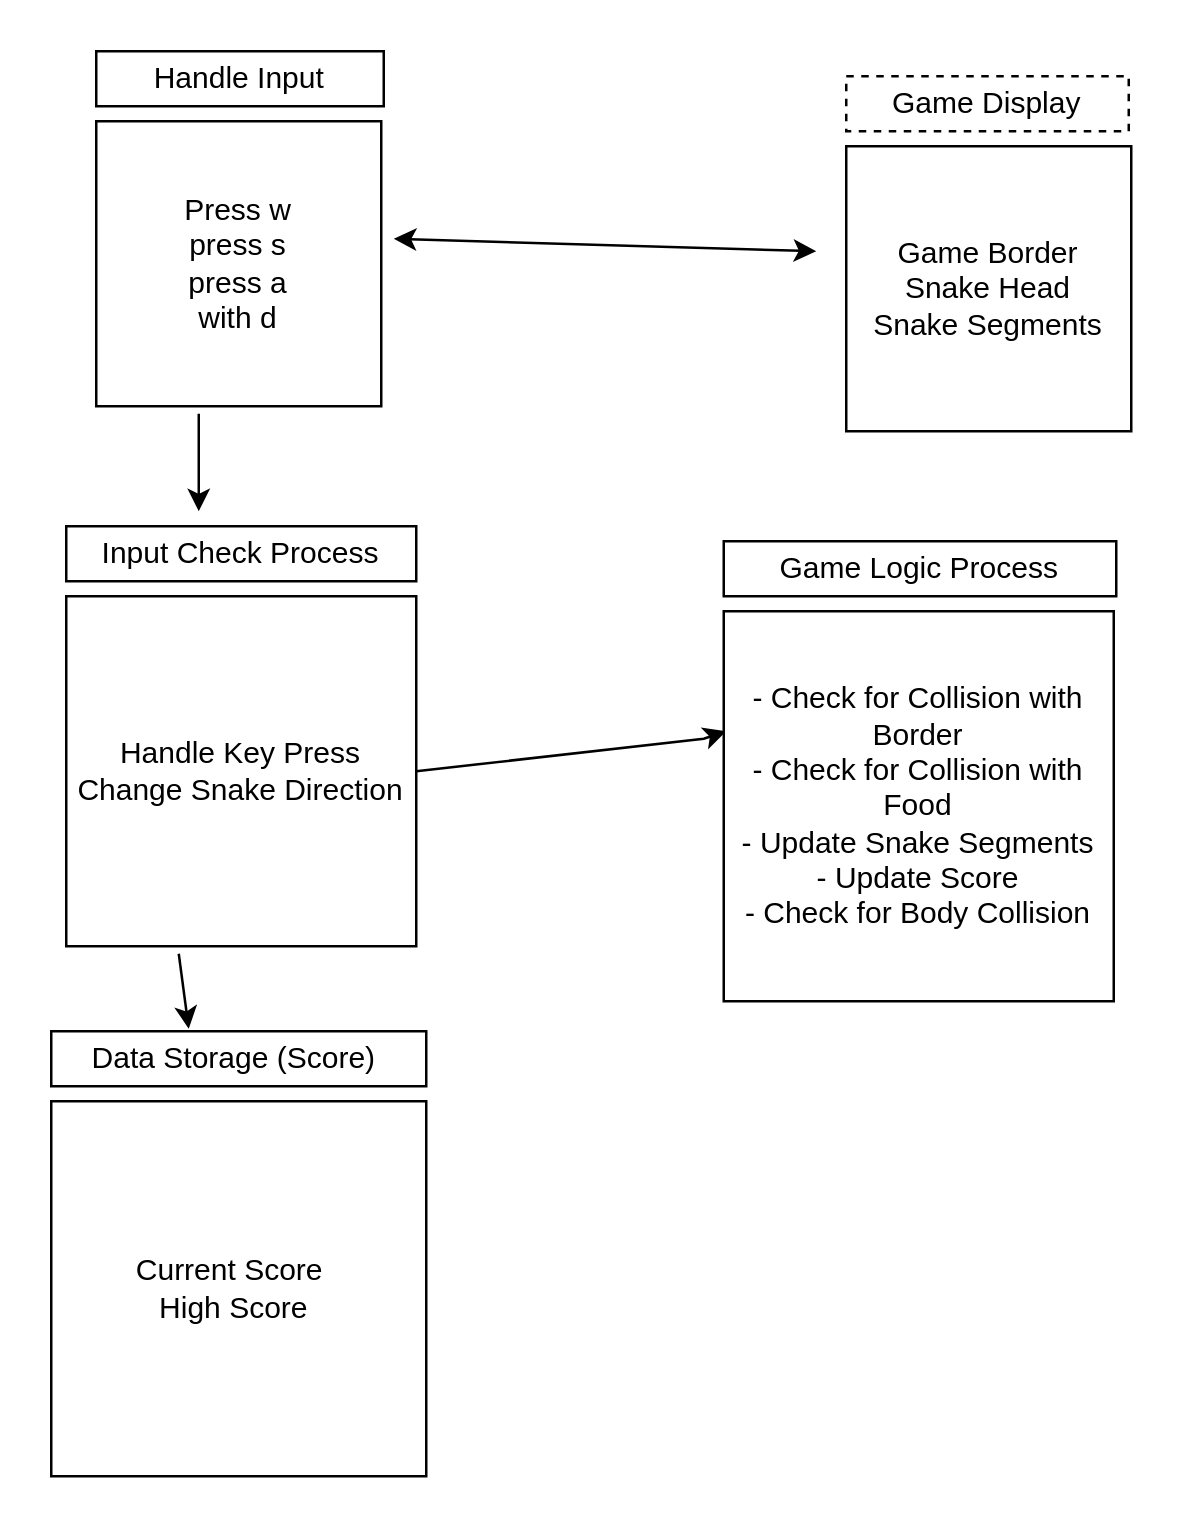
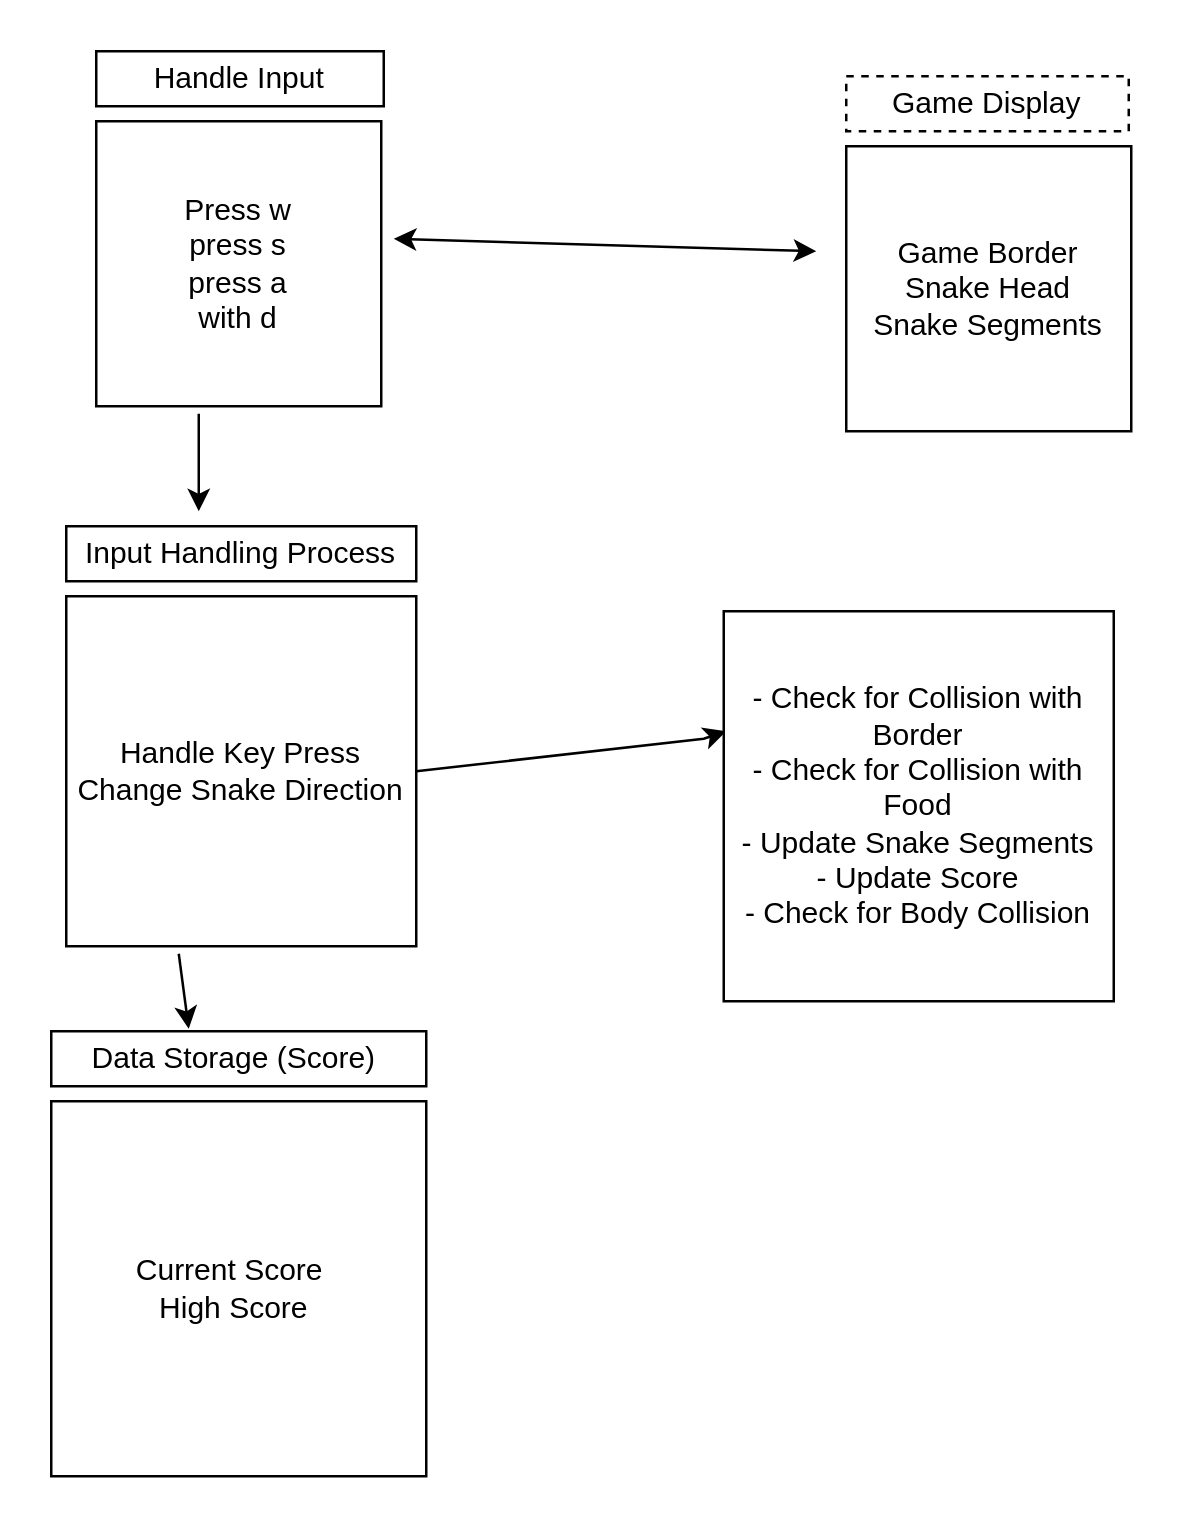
(241, 554) -> (241, 554)
(920, 569) -> none
